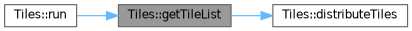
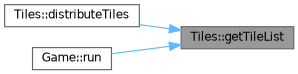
(41, 16) -> (72, 59)
(246, 16) -> (154, 27)
